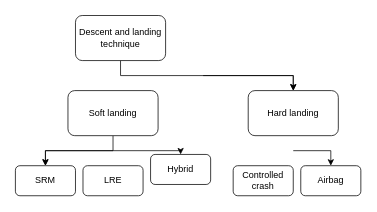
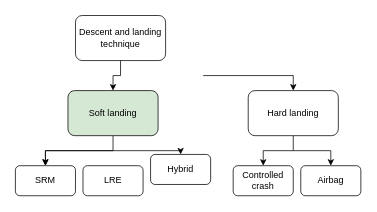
(159, 75) -> (113, 75)
(113, 113) -> (113, 113)
none -> (281, 150)
